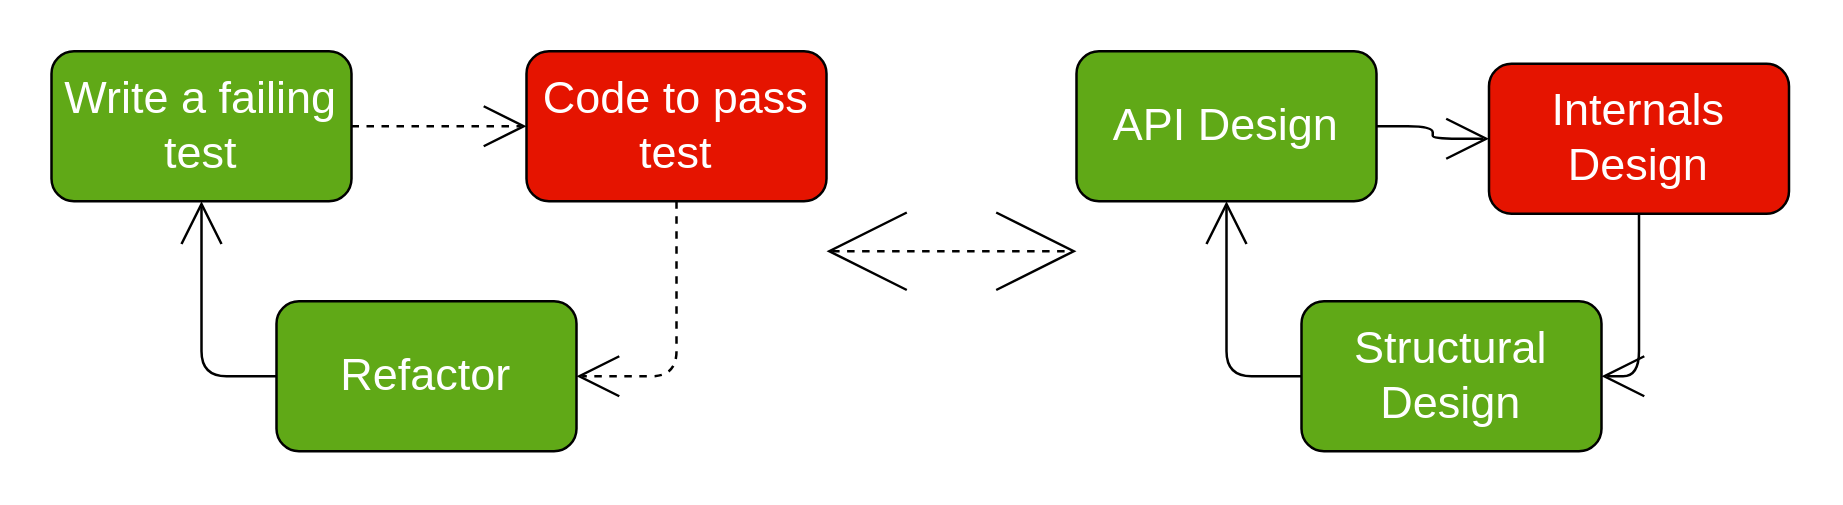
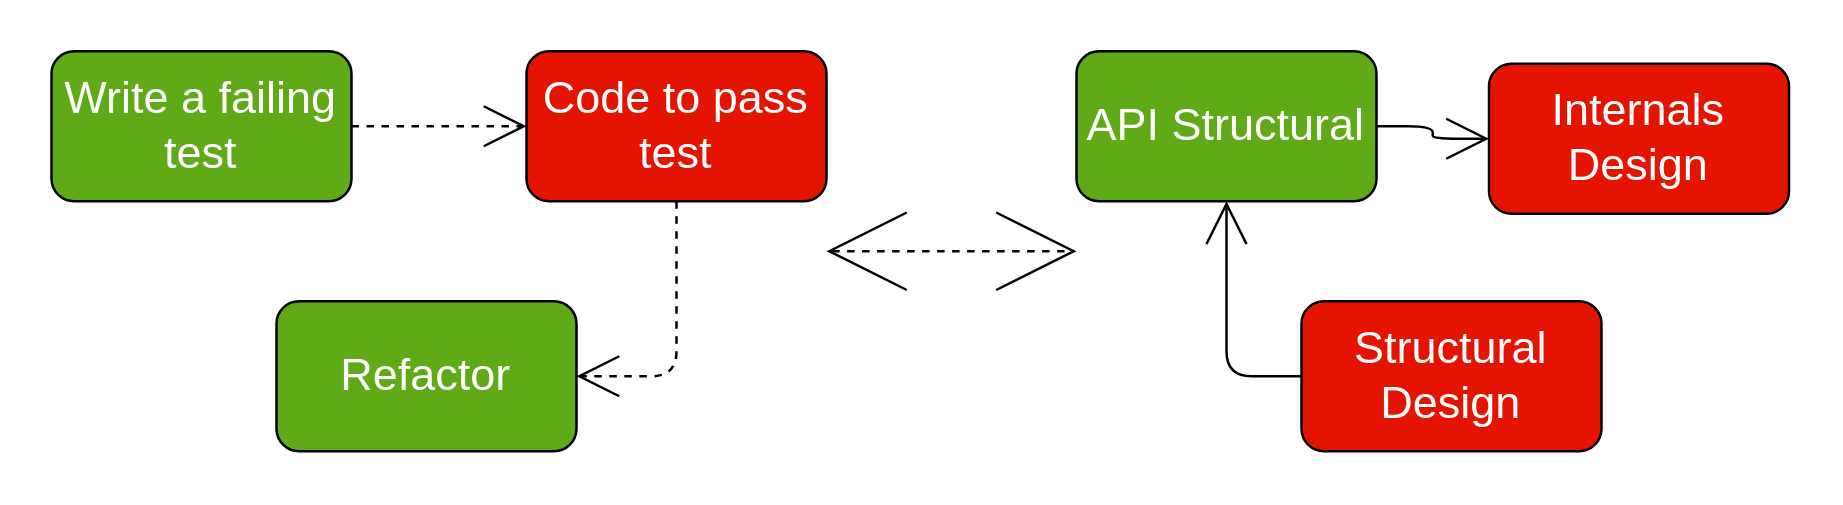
(1226, 126) -> (1226, 126)
(1639, 304) -> none
(201, 321) -> none
(1451, 376) -> (1451, 376)
